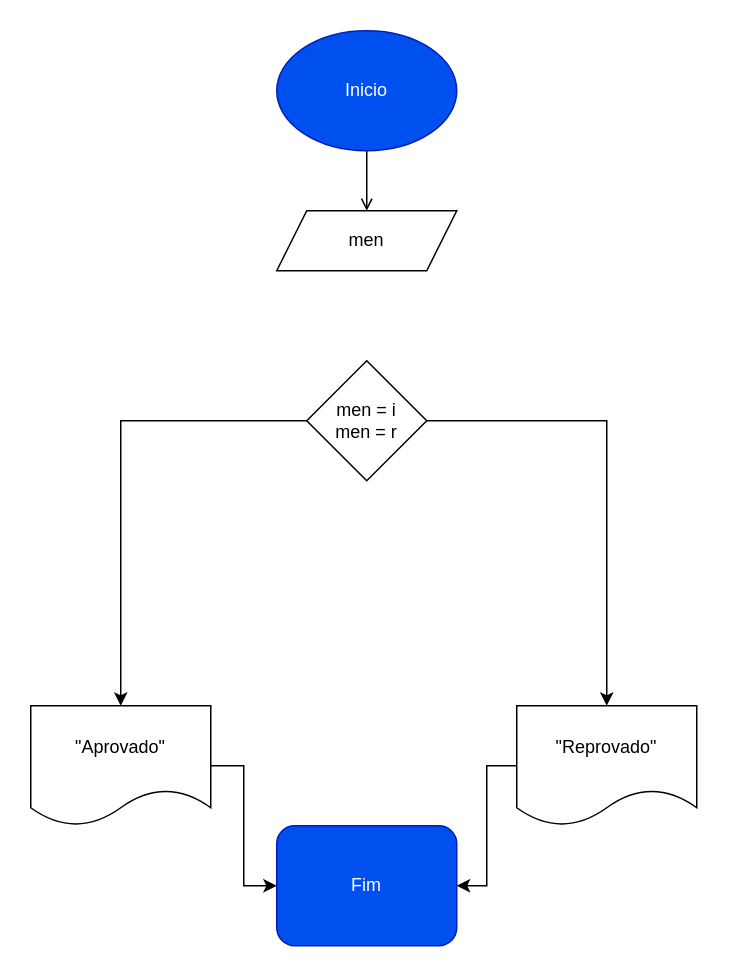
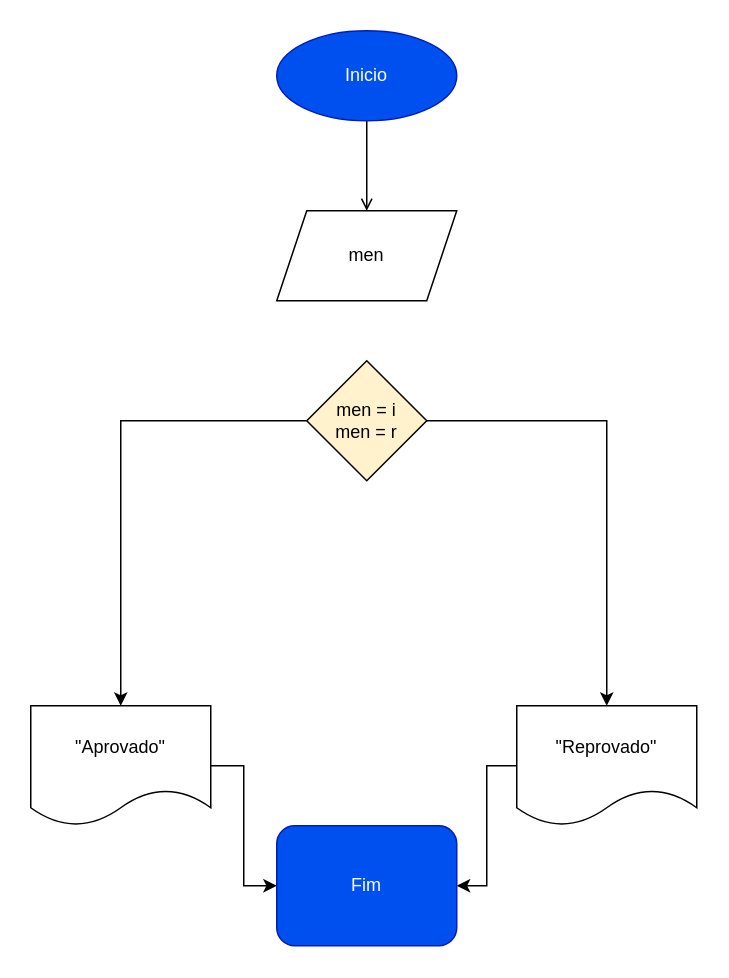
(367, 91) -> (367, 76)
(367, 241) -> (367, 256)
(367, 421) -> (367, 421)
